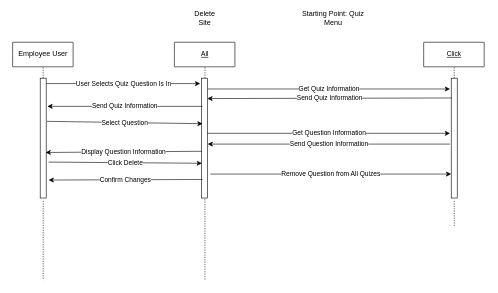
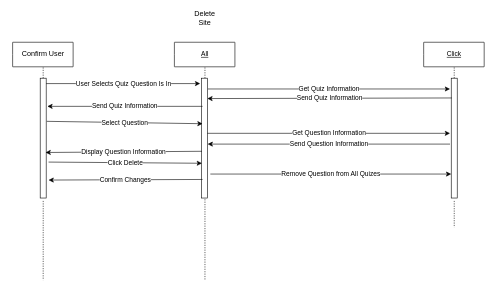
(333, 18) -> none
(43, 54) -> (43, 54)
